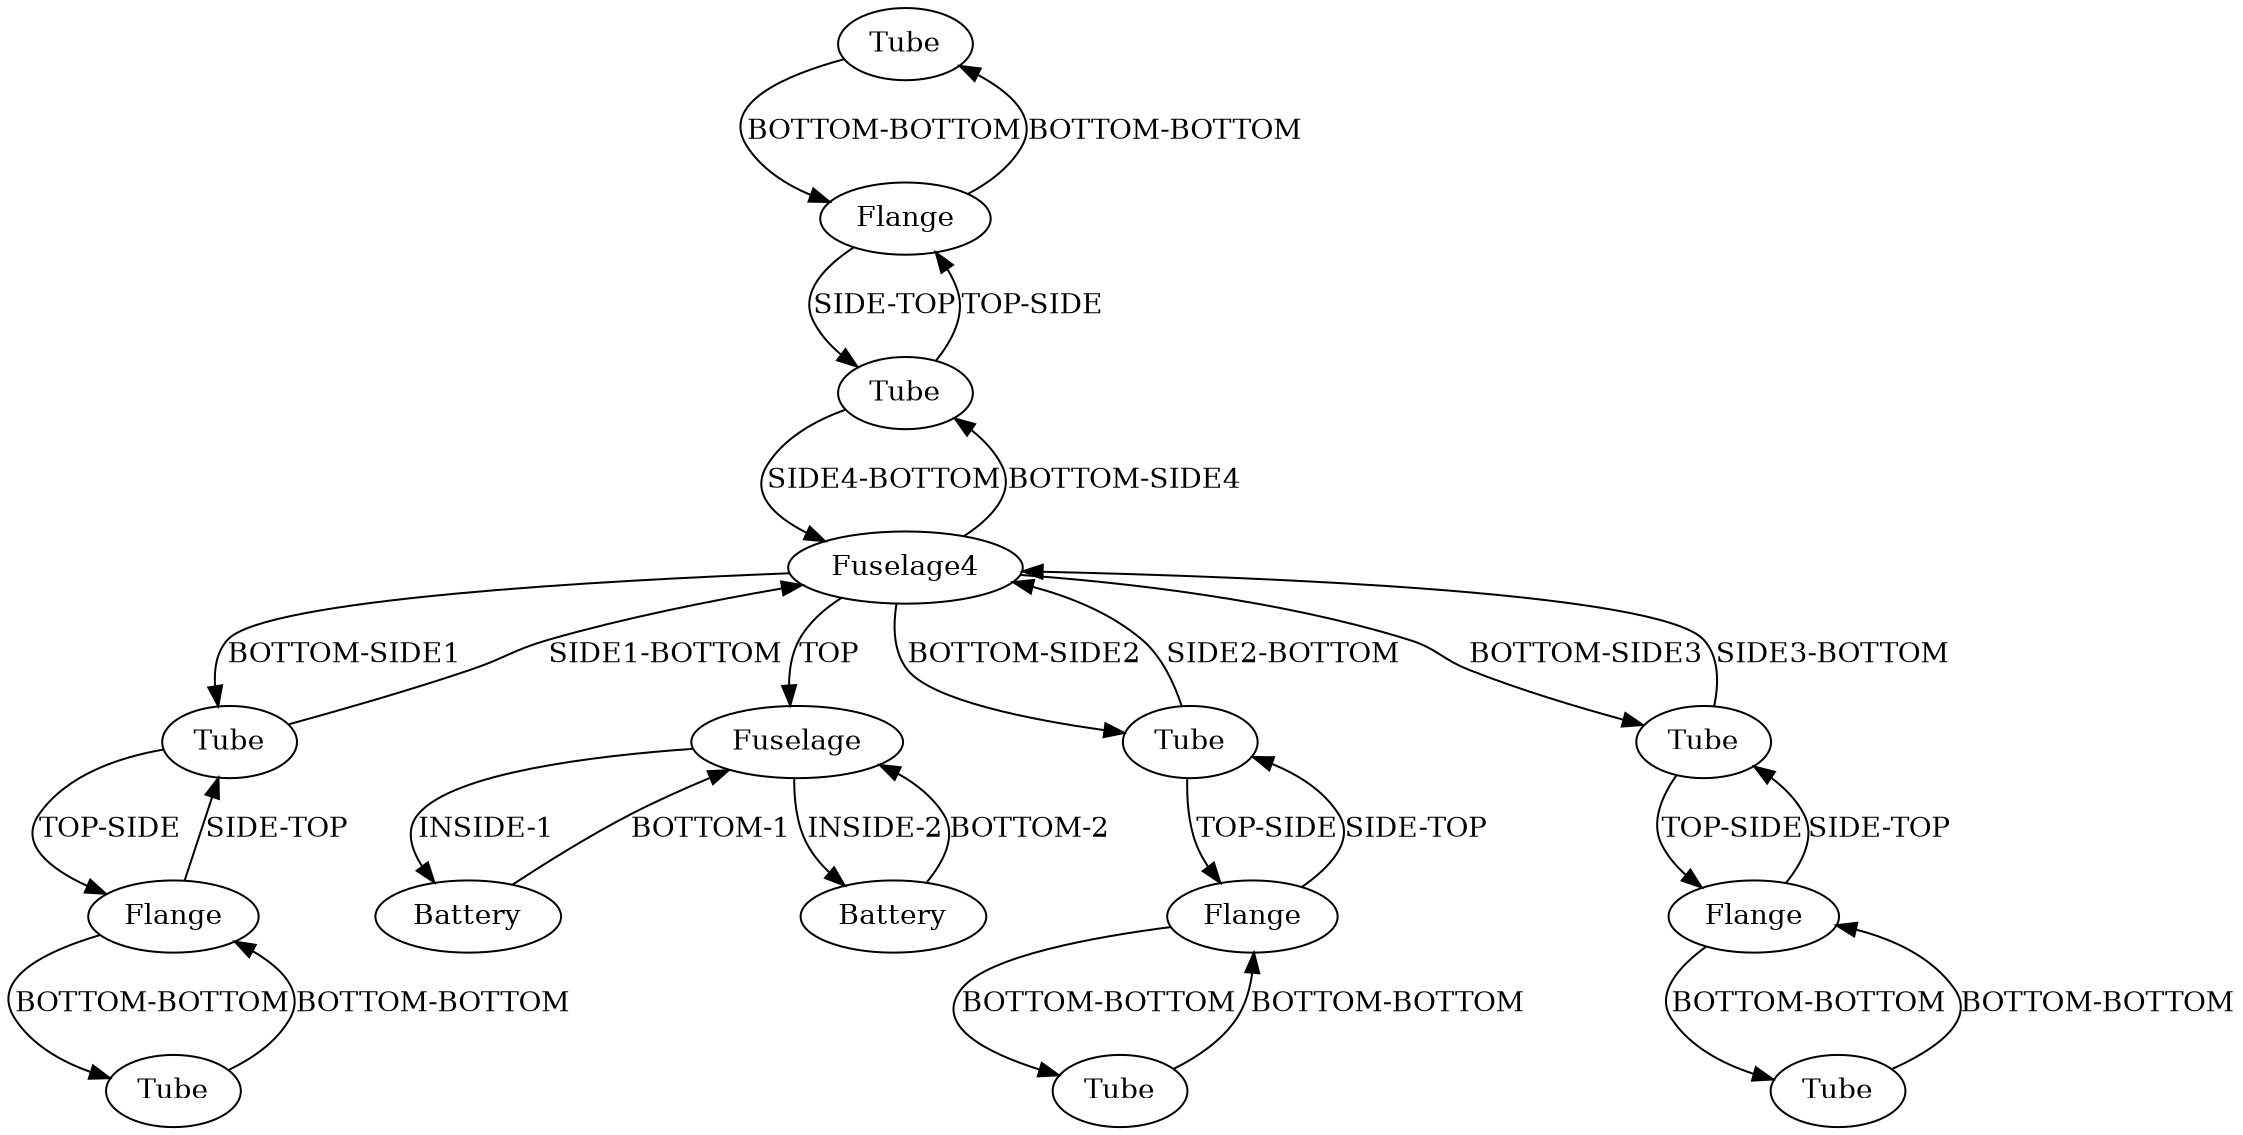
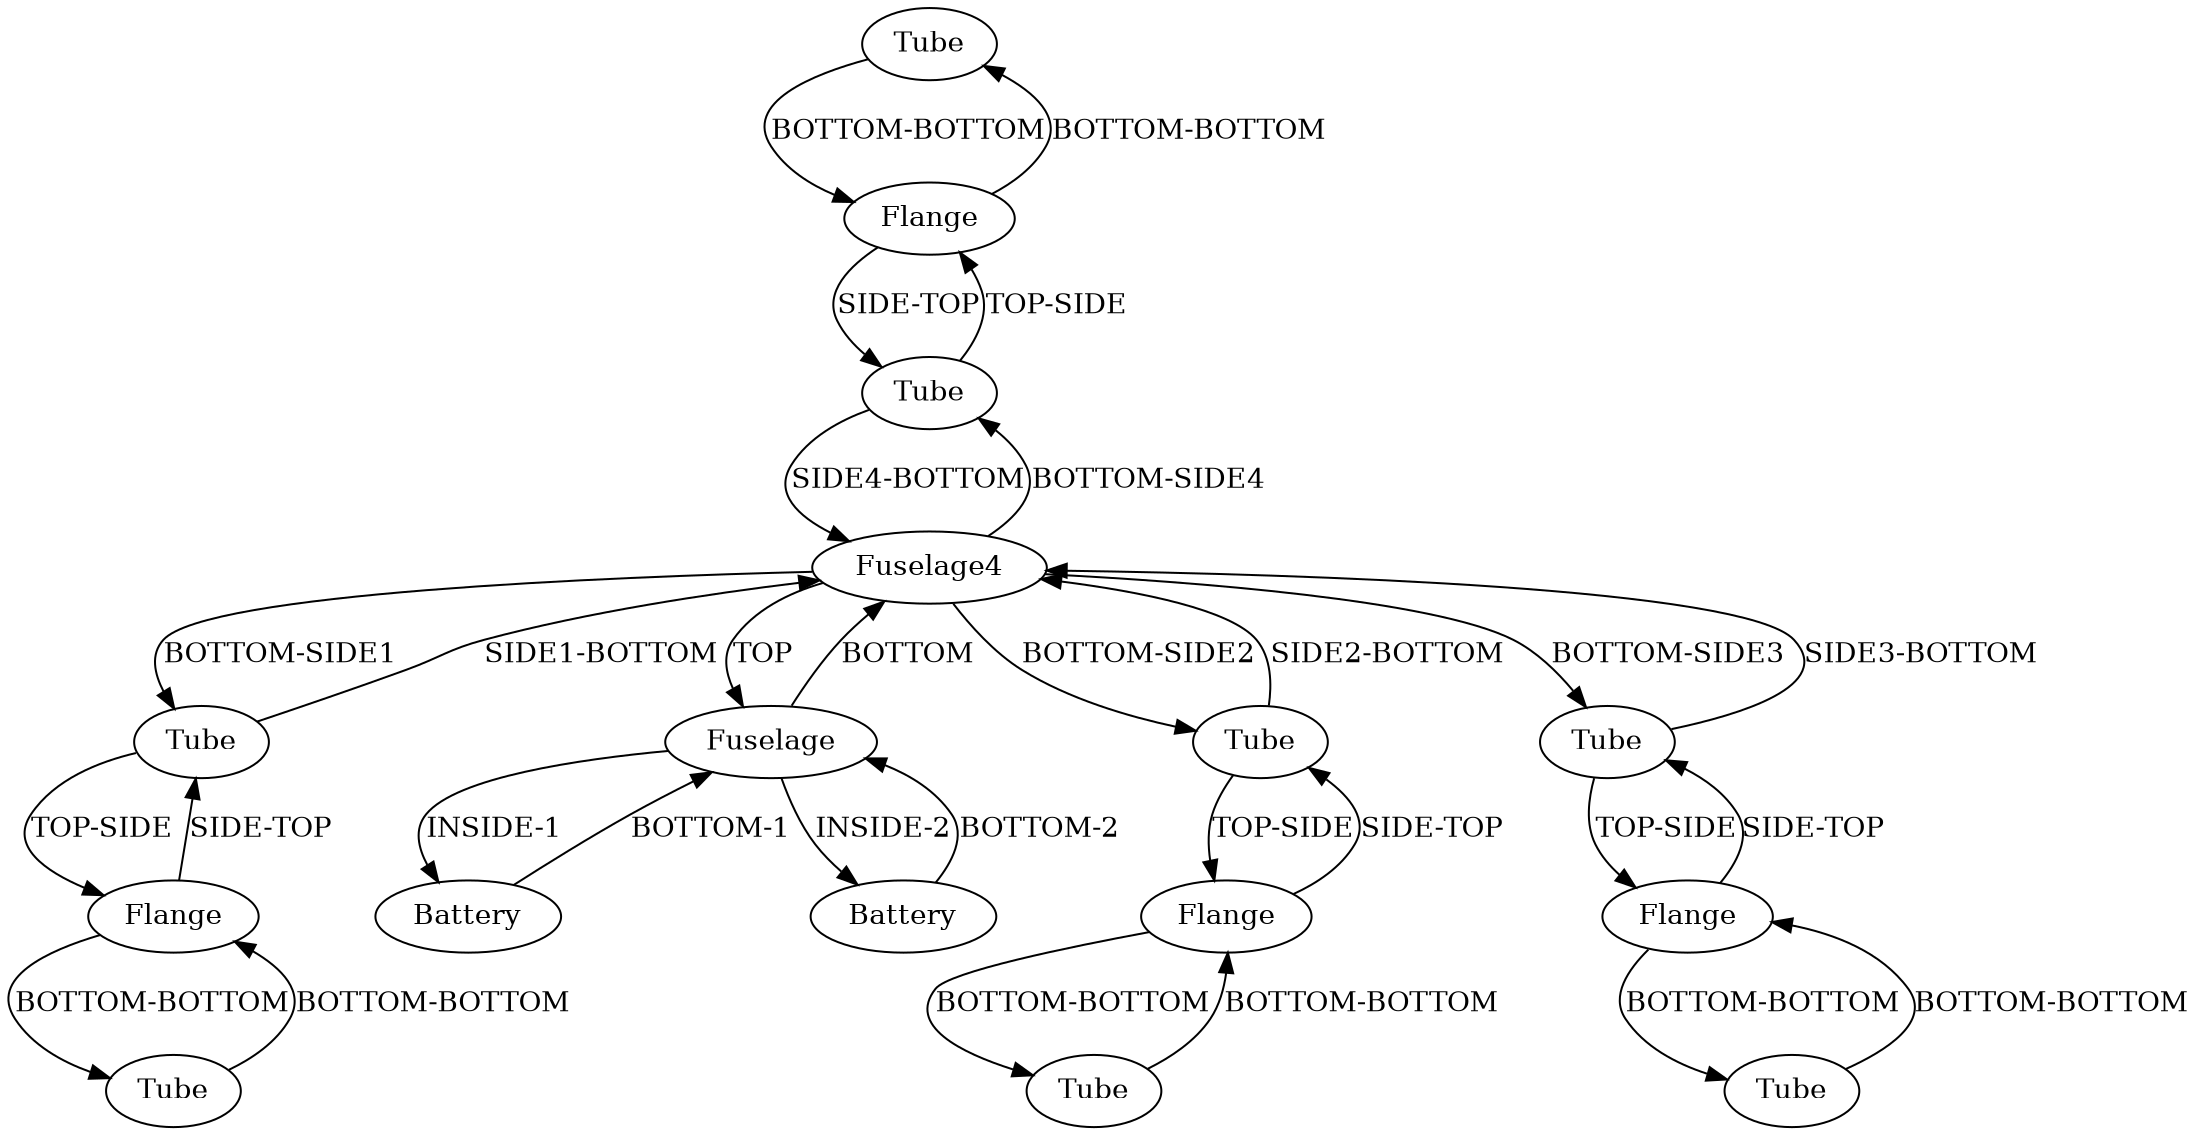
none -> (826, 657)
